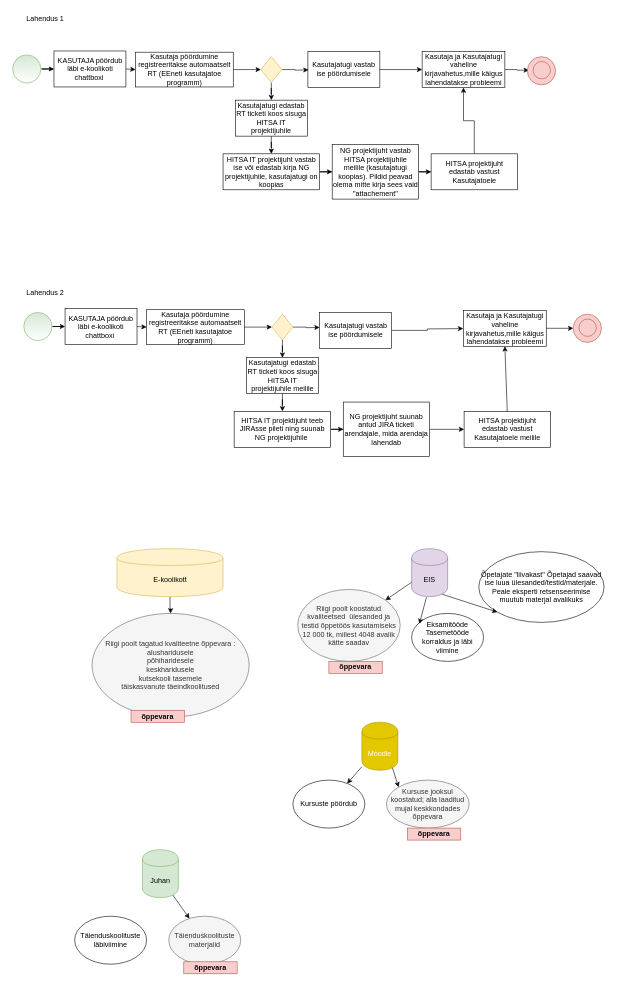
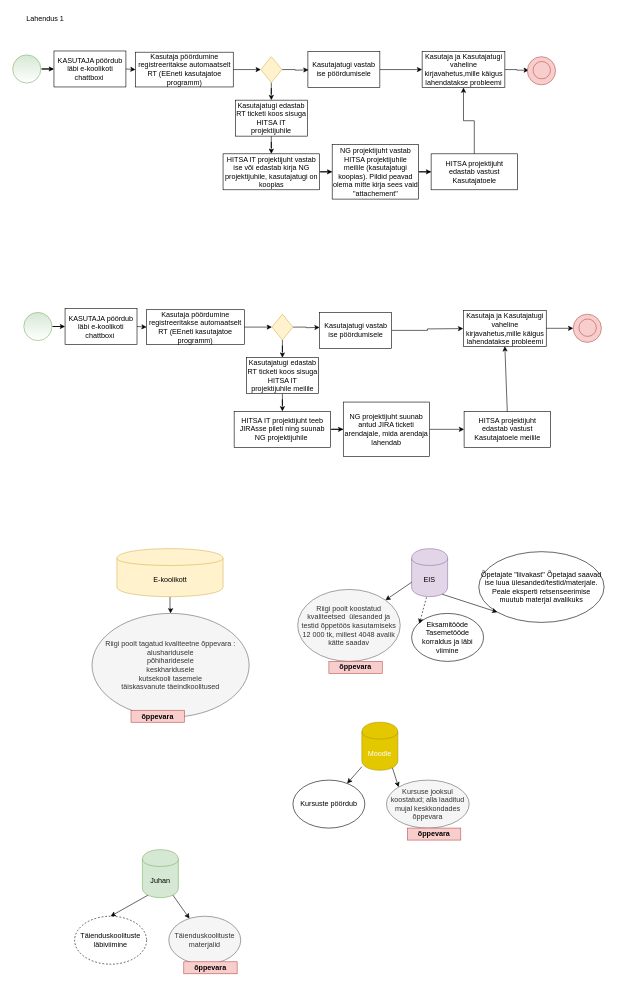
(45, 293) -> none
(424, 608) -> (424, 608)
none -> (131, 905)
(111, 941) -> (111, 941)
